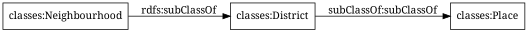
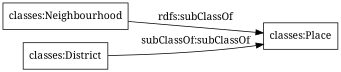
(176, 16) -> (192, 27)
